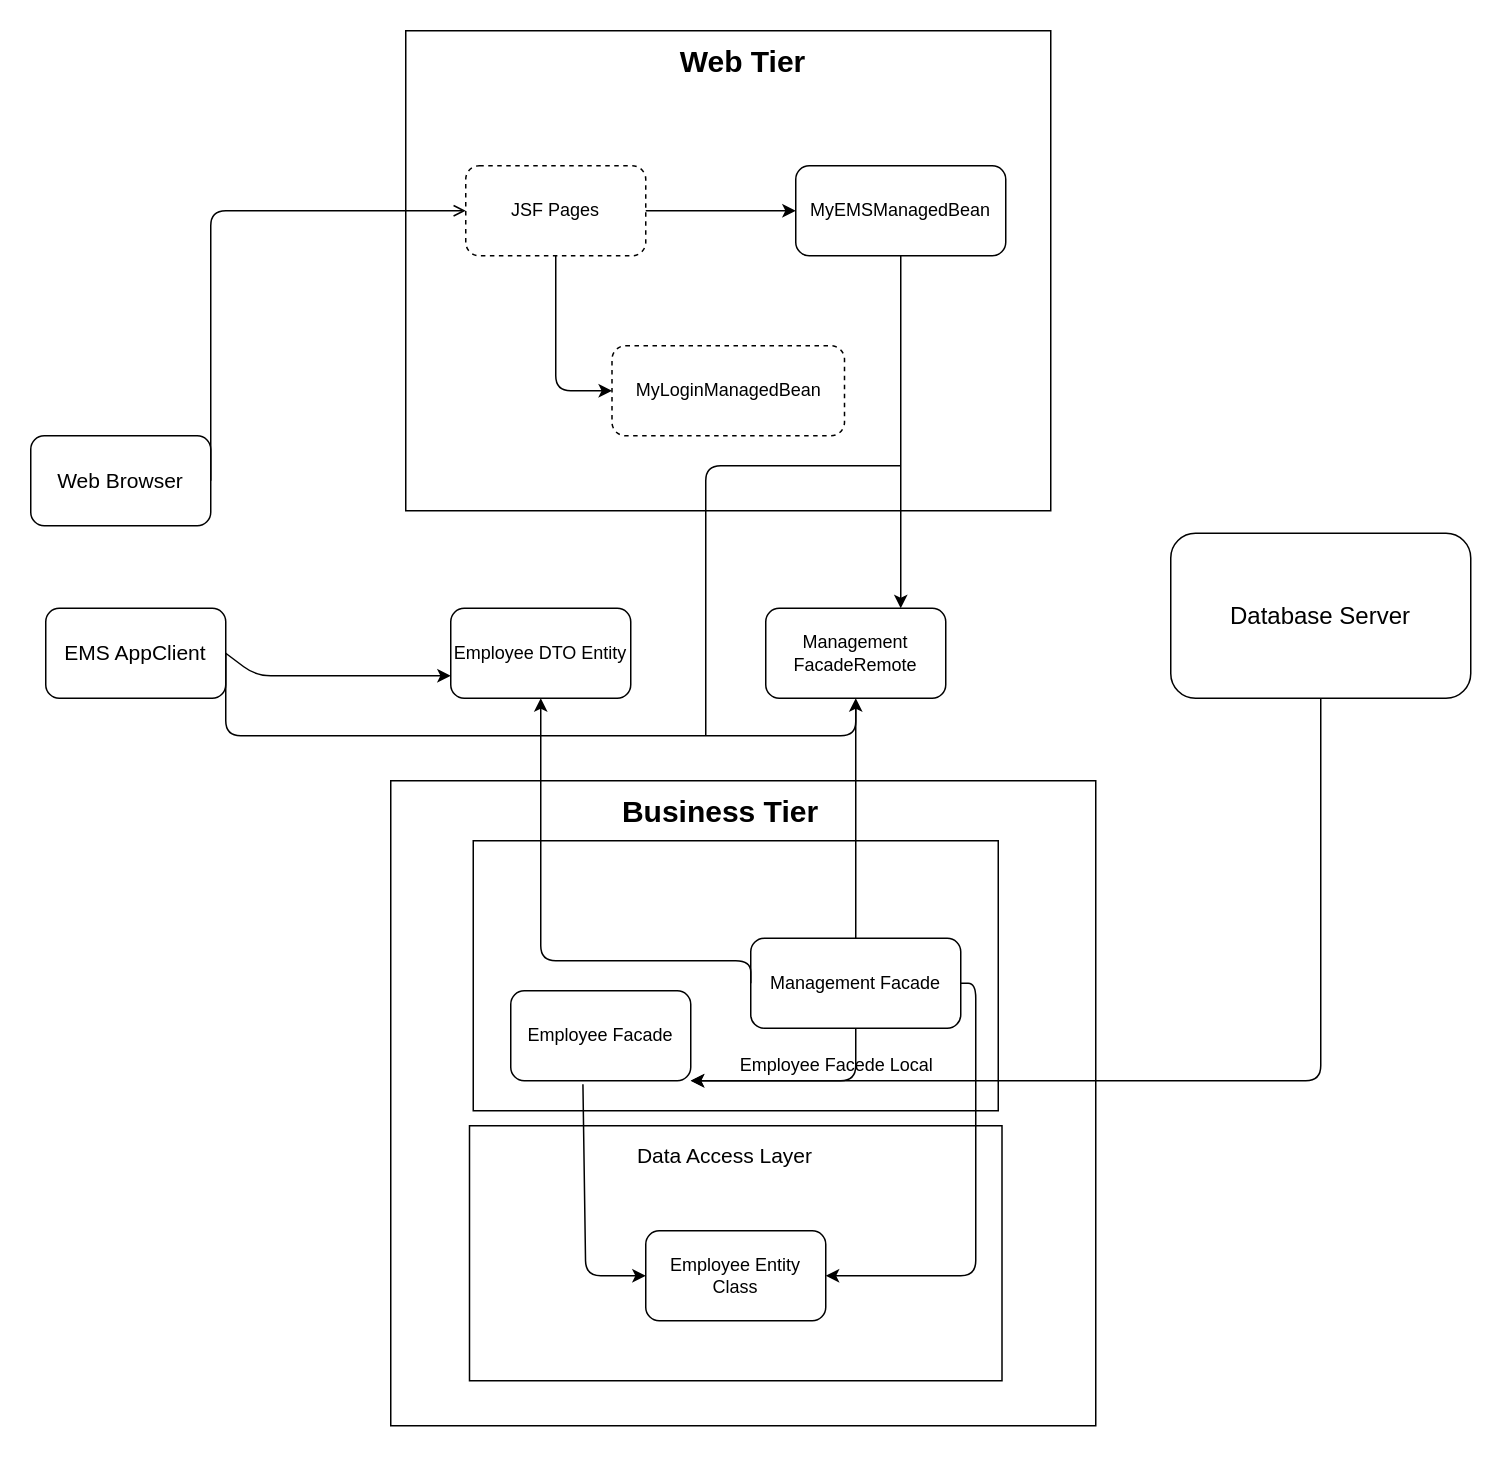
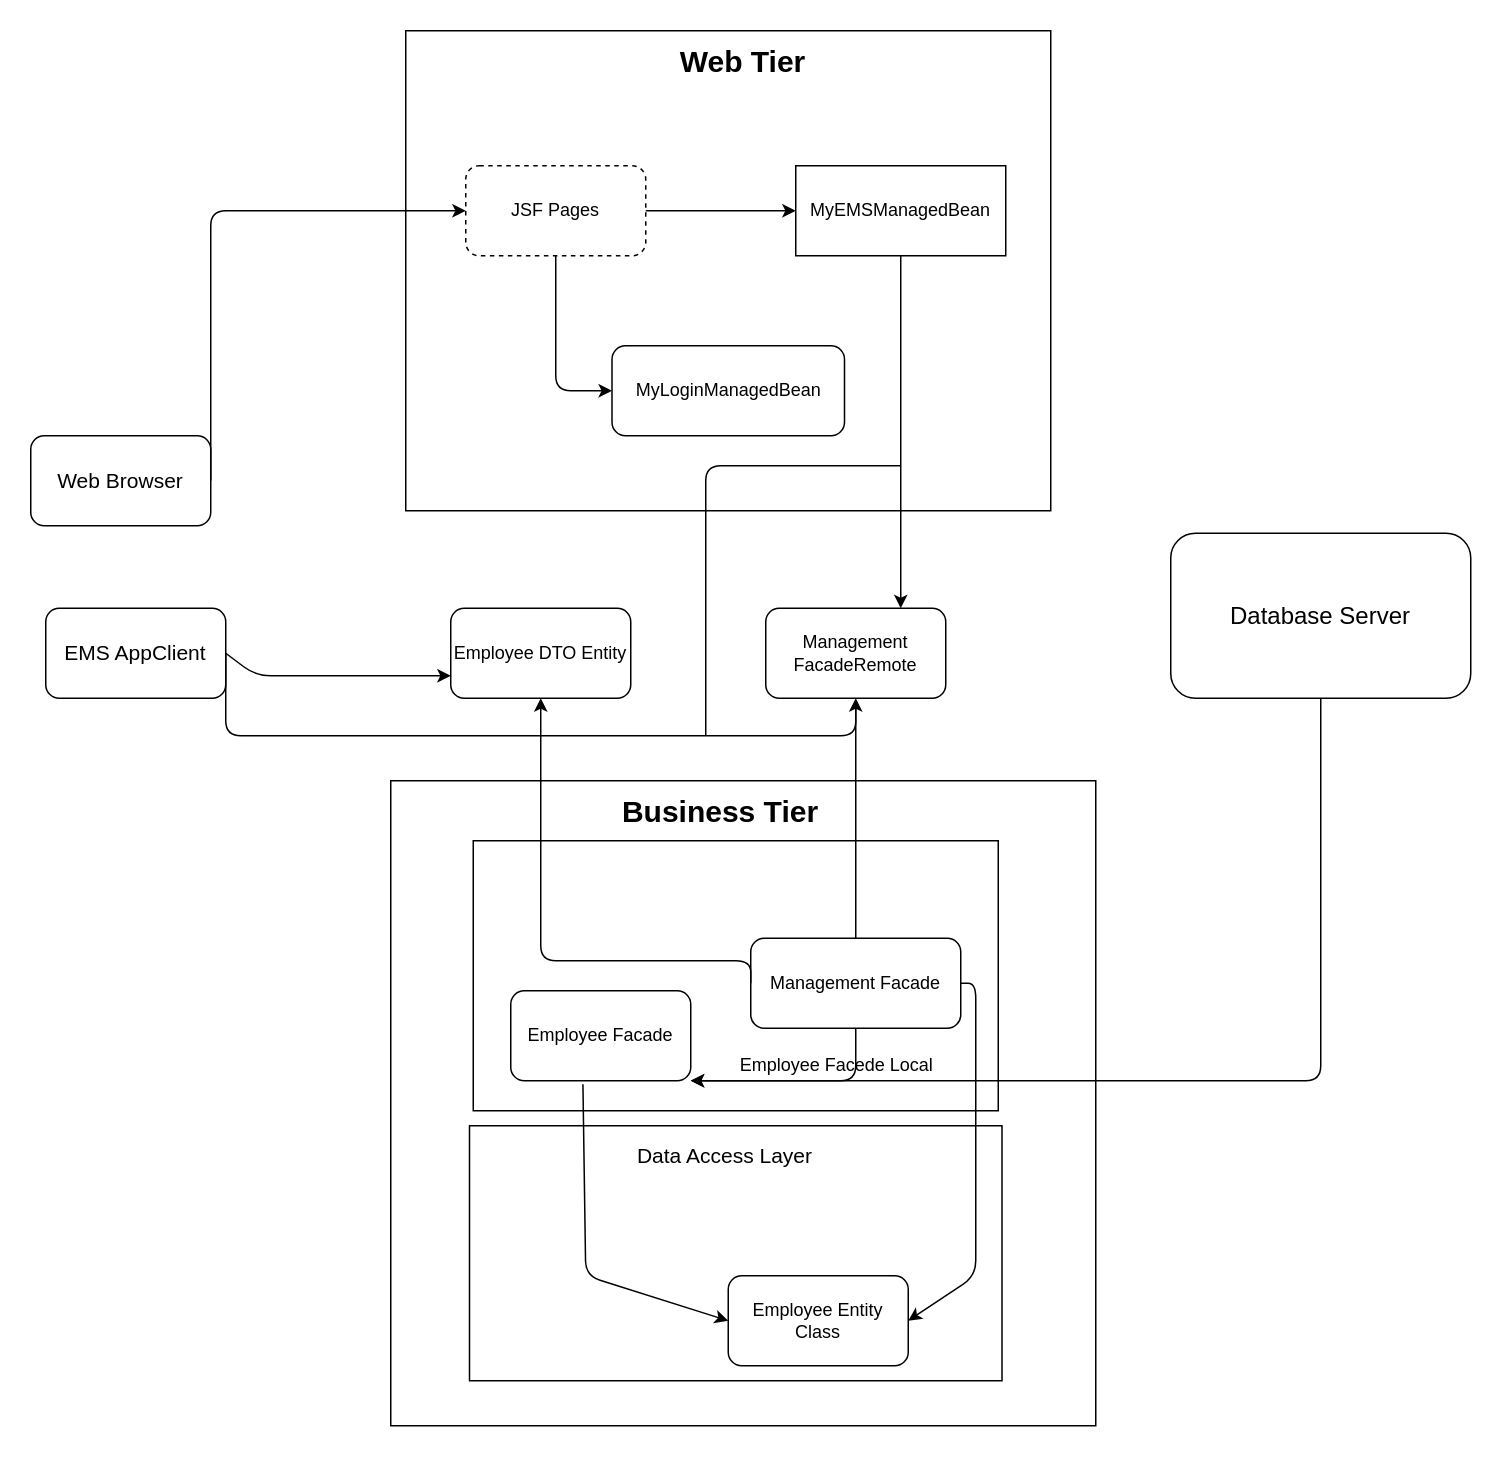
(456, 211) -> (454, 211)
(901, 211) -> (901, 211)
(728, 391) -> (728, 391)
(736, 1276) -> (818, 1321)
